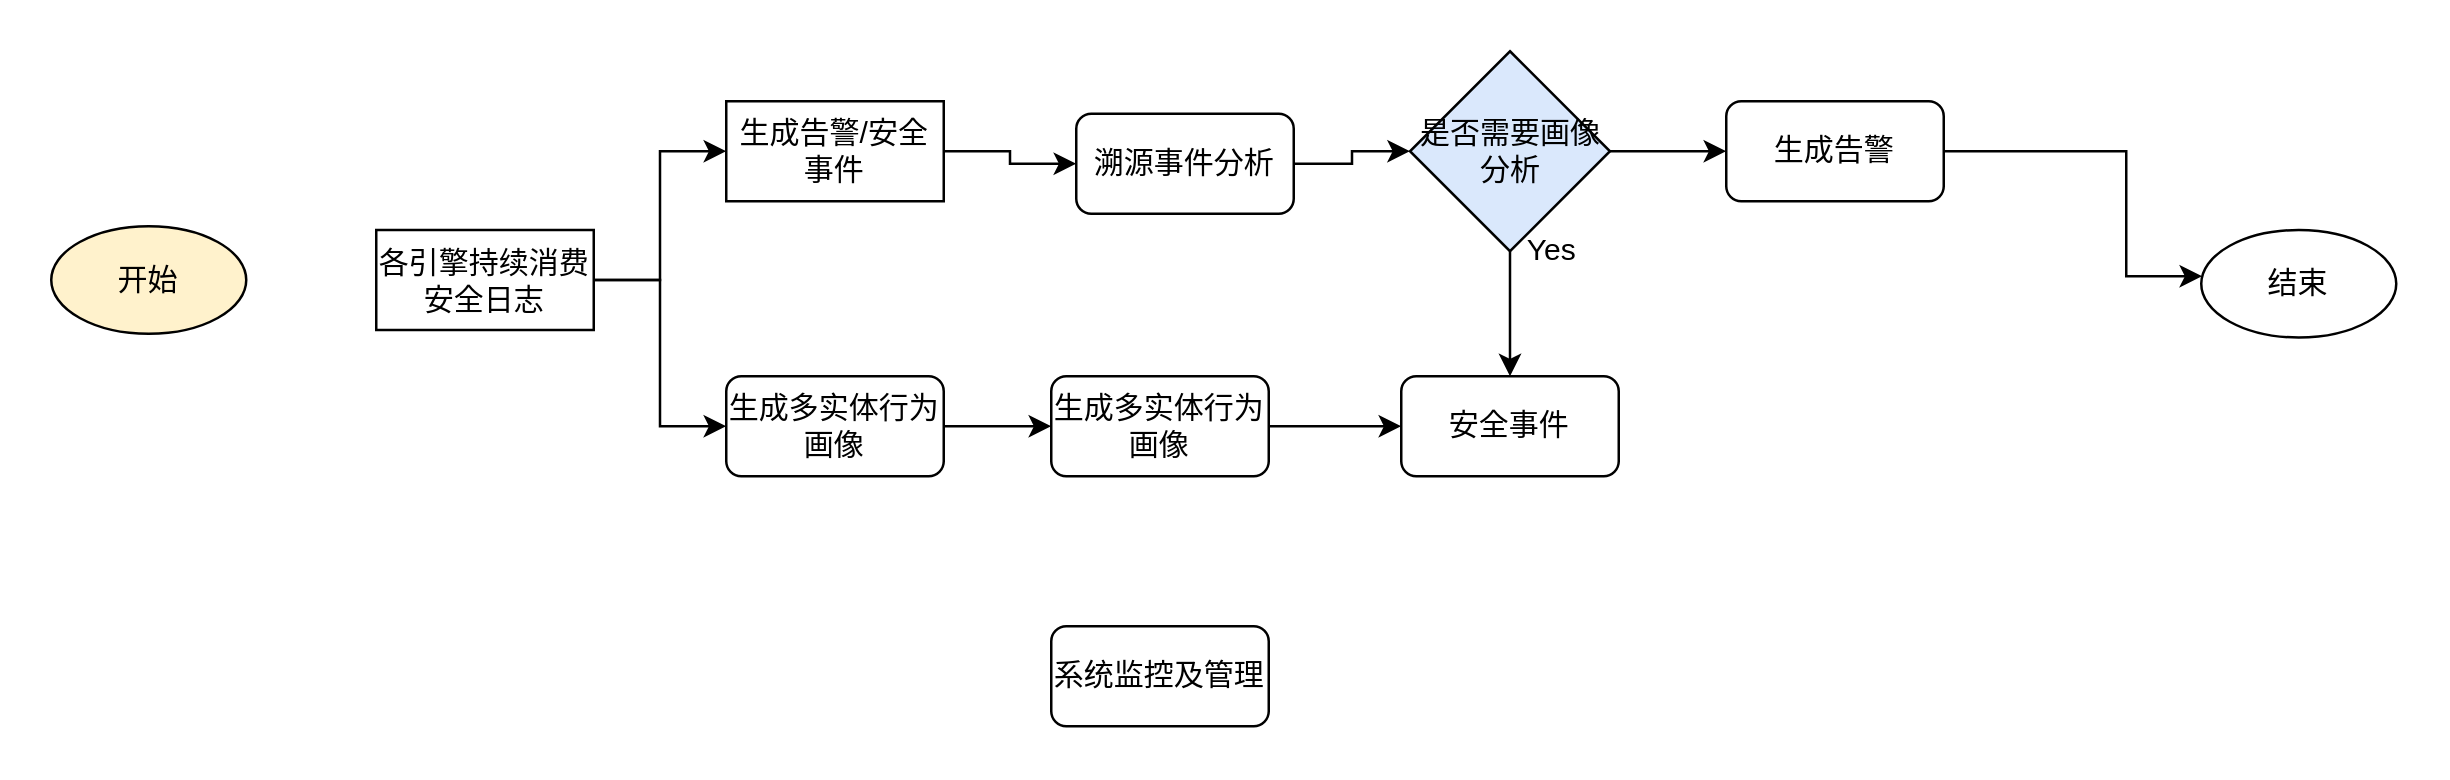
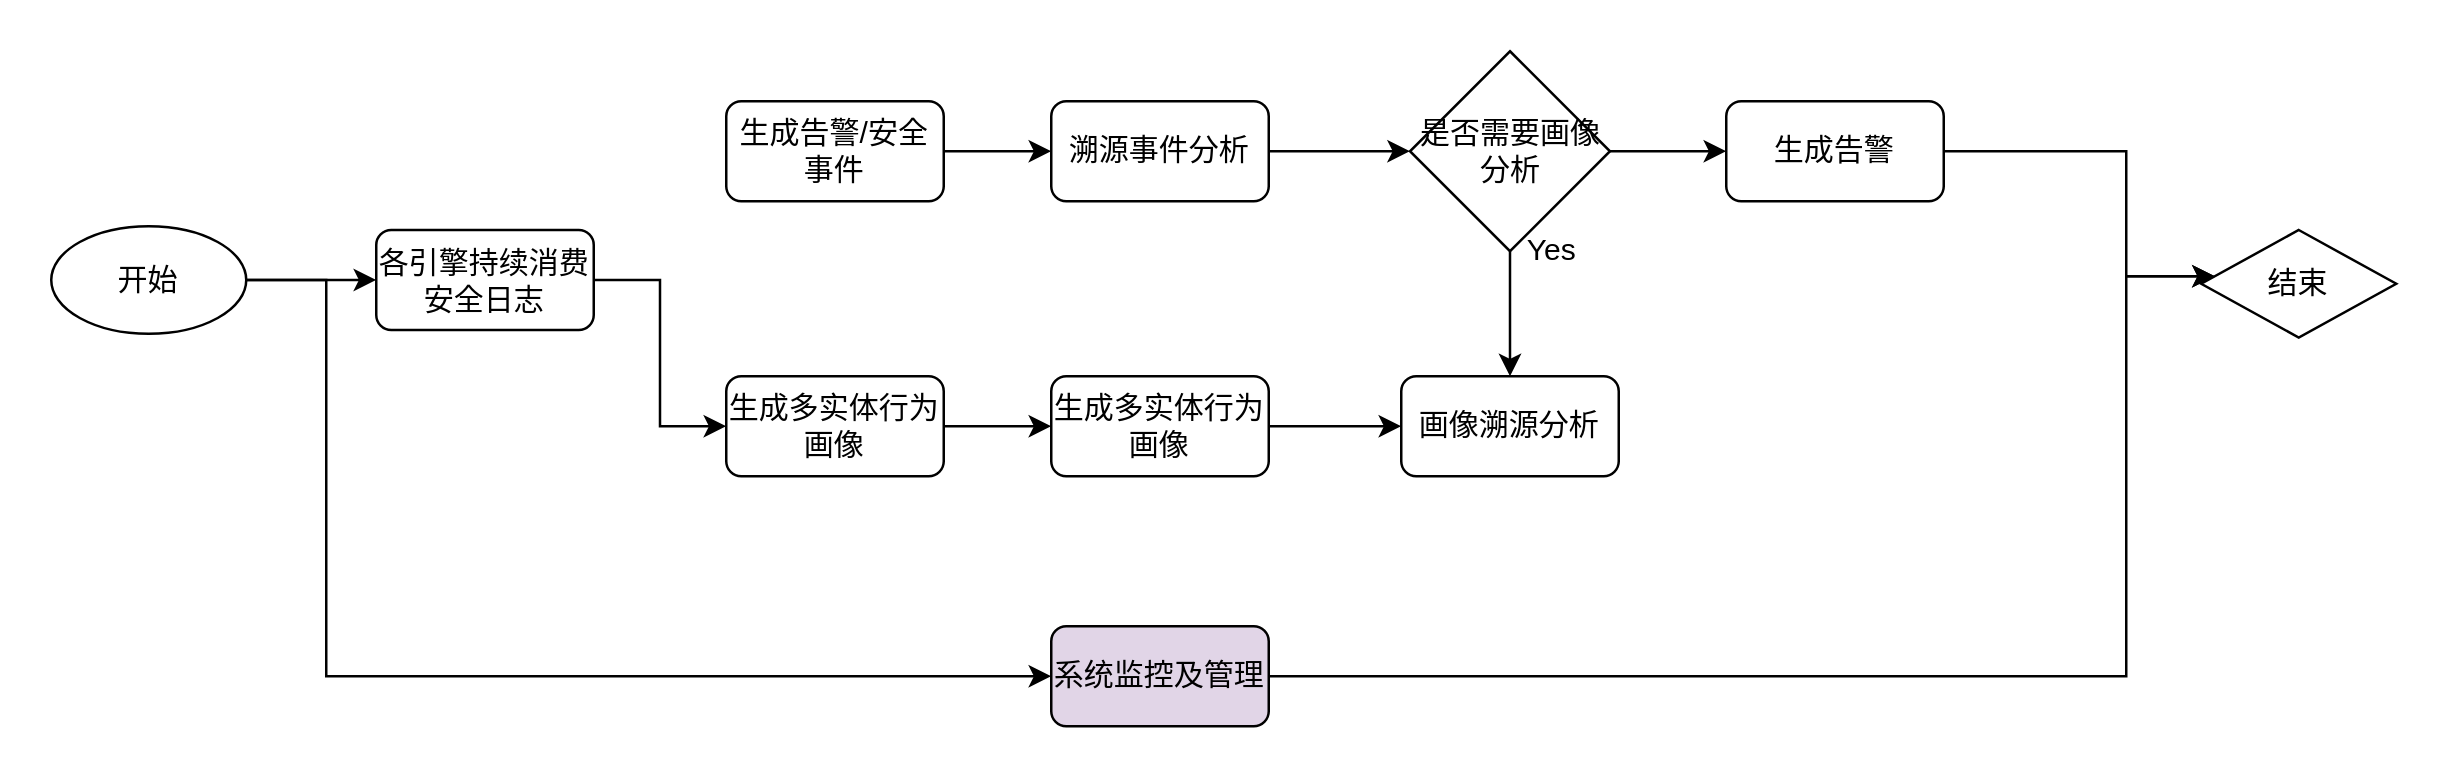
(835, 151) -> (835, 151)
(1510, 151) -> (1510, 151)
(1185, 164) -> (1160, 151)
(660, 188) -> none
(149, 280) -> (149, 280)
none -> (345, 280)
(485, 280) -> (485, 280)
(2299, 284) -> (2299, 284)
(1510, 426) -> (1510, 426)
none -> (485, 676)
(1160, 676) -> (1160, 676)
none -> (1895, 676)
